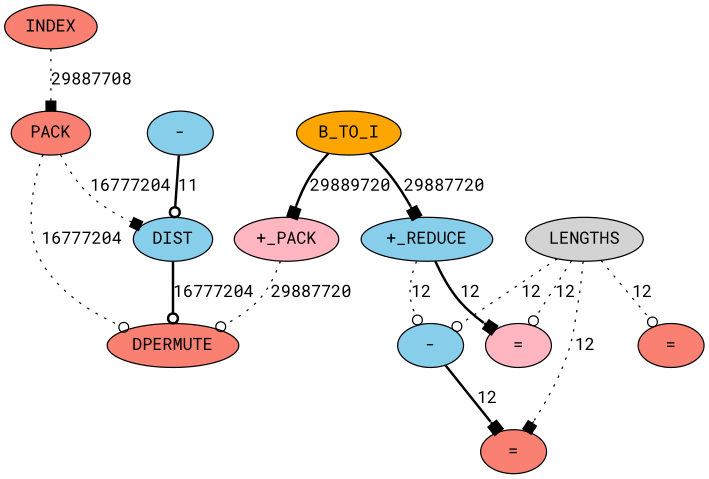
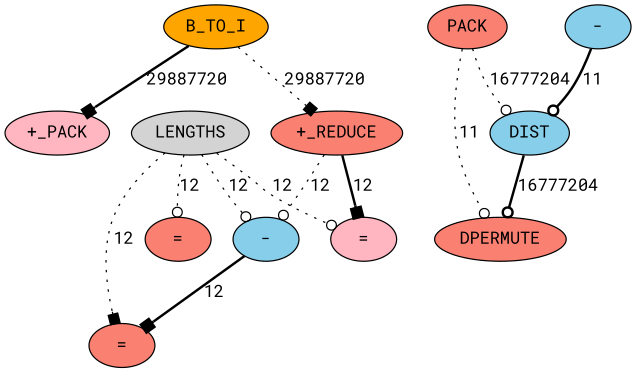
(51, 27) -> none
(392, 178) -> (271, 75)
(351, 186) -> (187, 80)
(89, 194) -> (484, 79)
(82, 239) -> (469, 133)
(427, 239) -> (337, 133)
(260, 299) -> none
